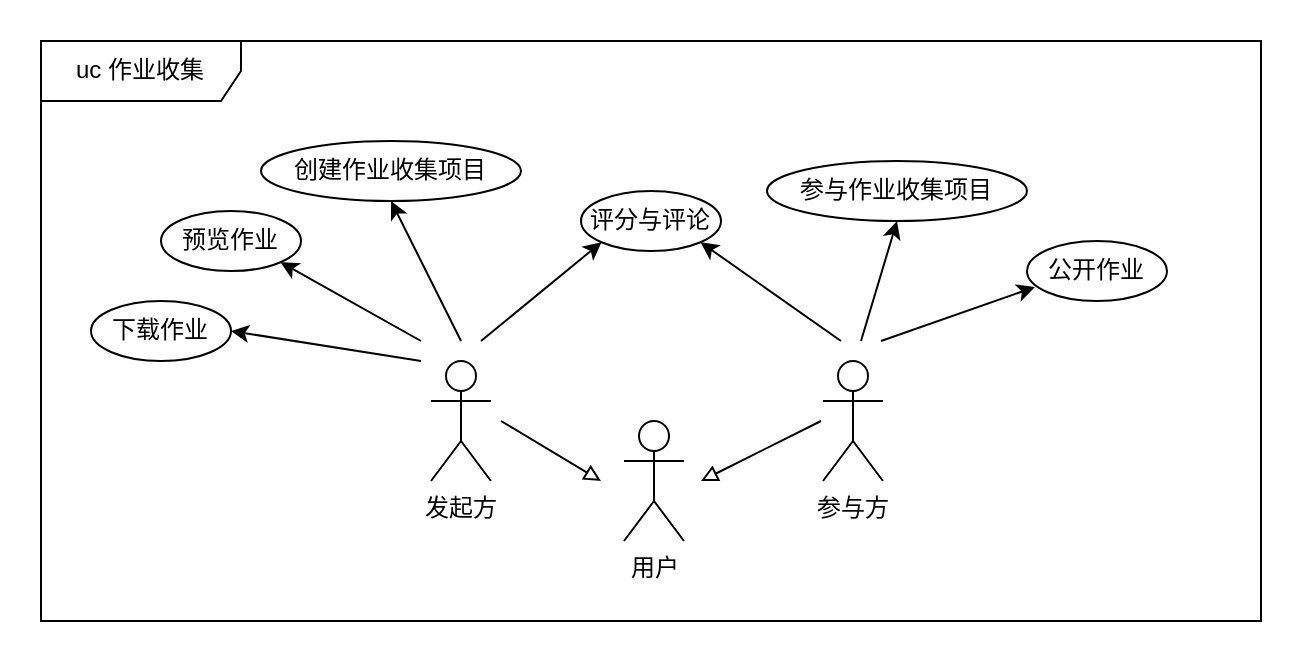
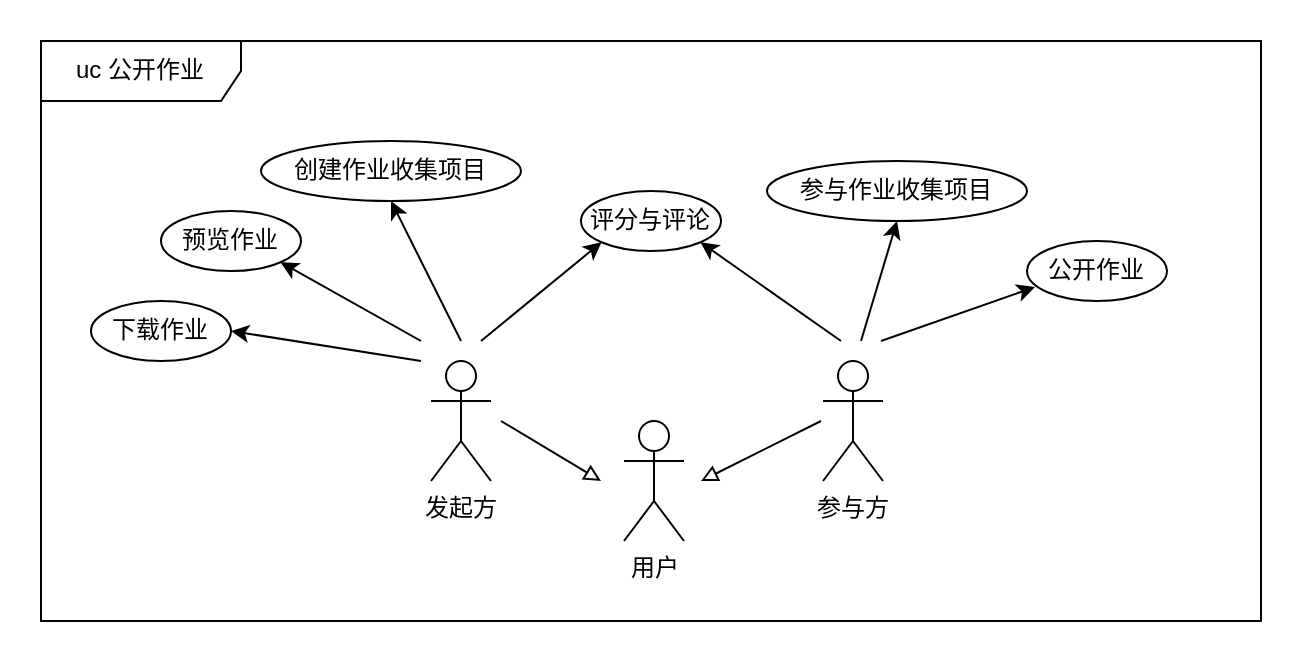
(141, 71) -> (141, 71)
